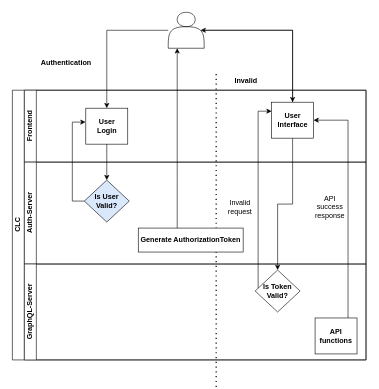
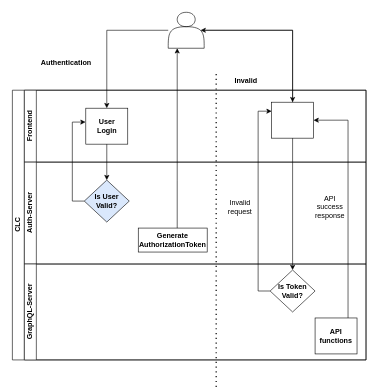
(293, 120) -> none
(191, 240) -> (173, 240)
(278, 291) -> (293, 291)
